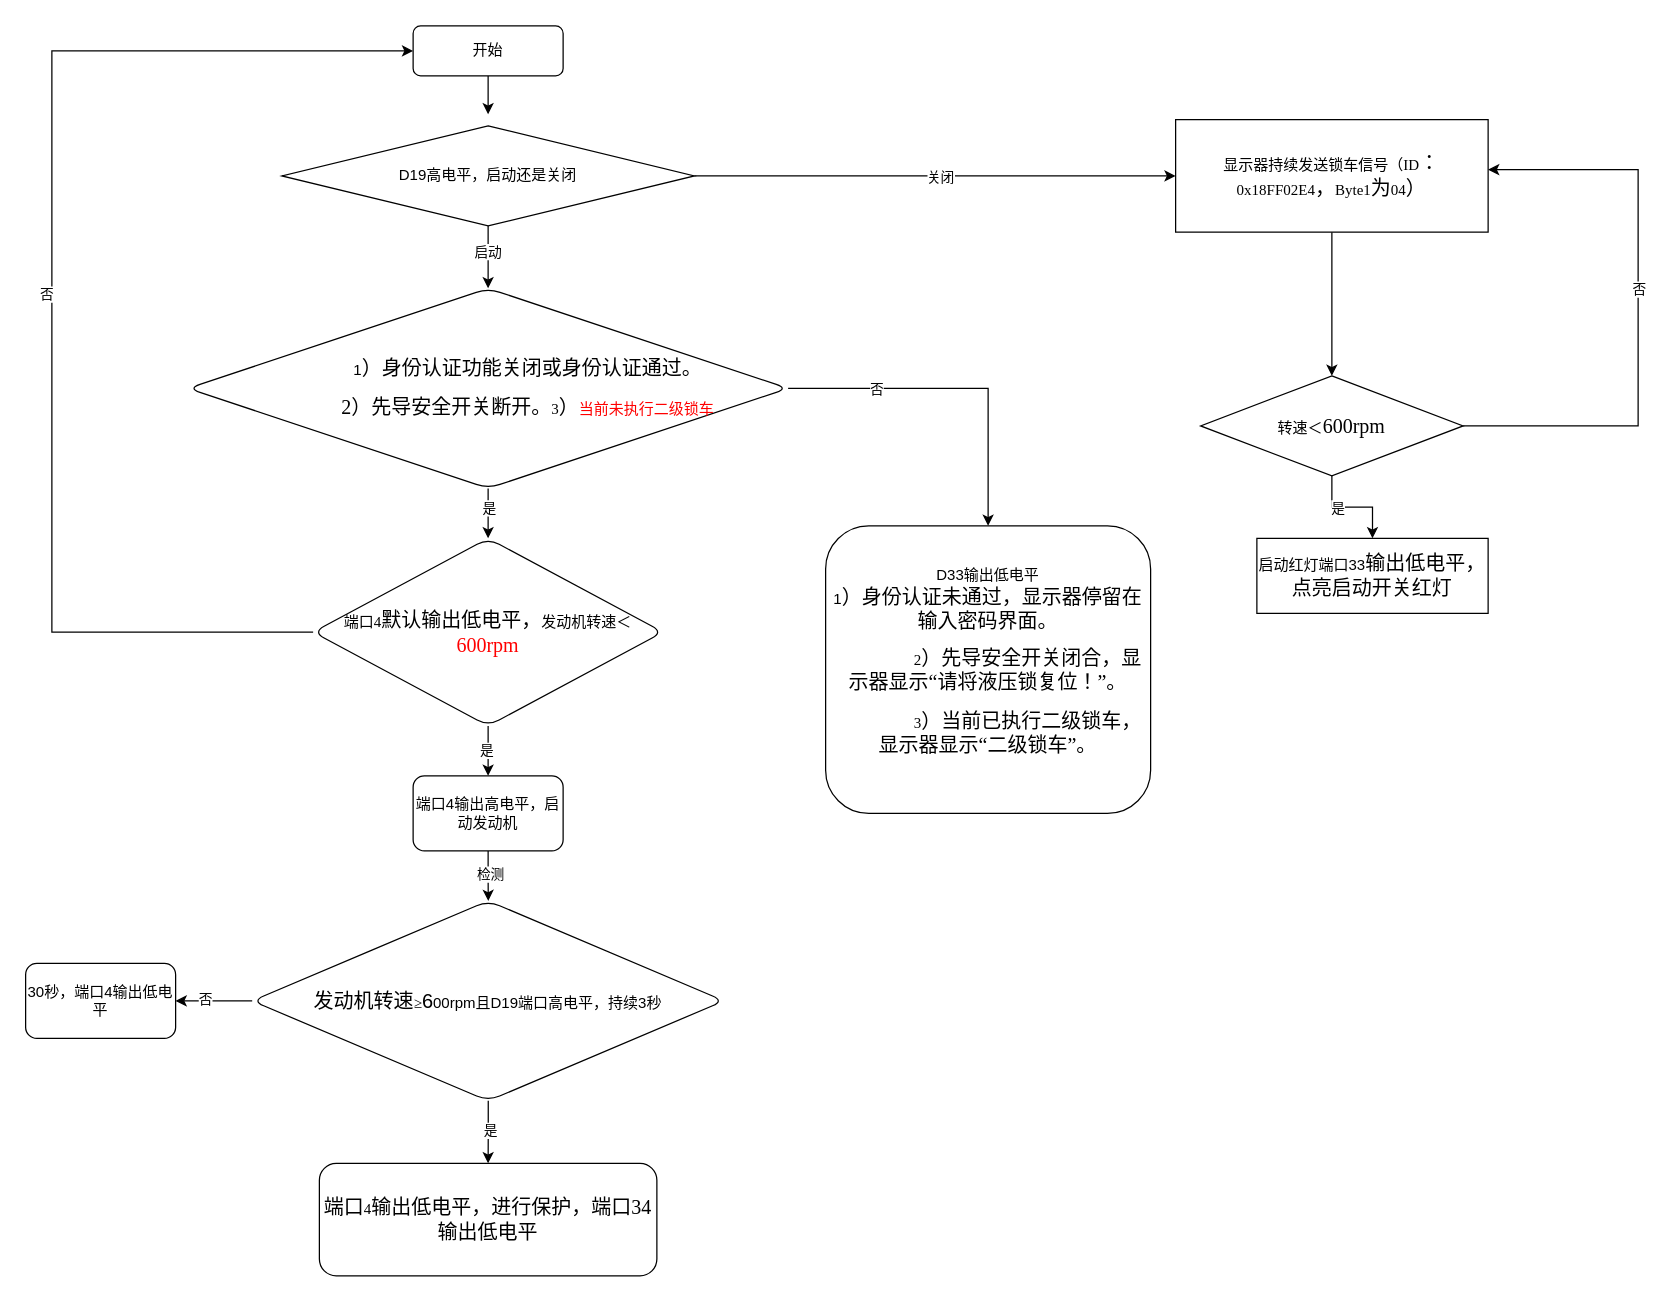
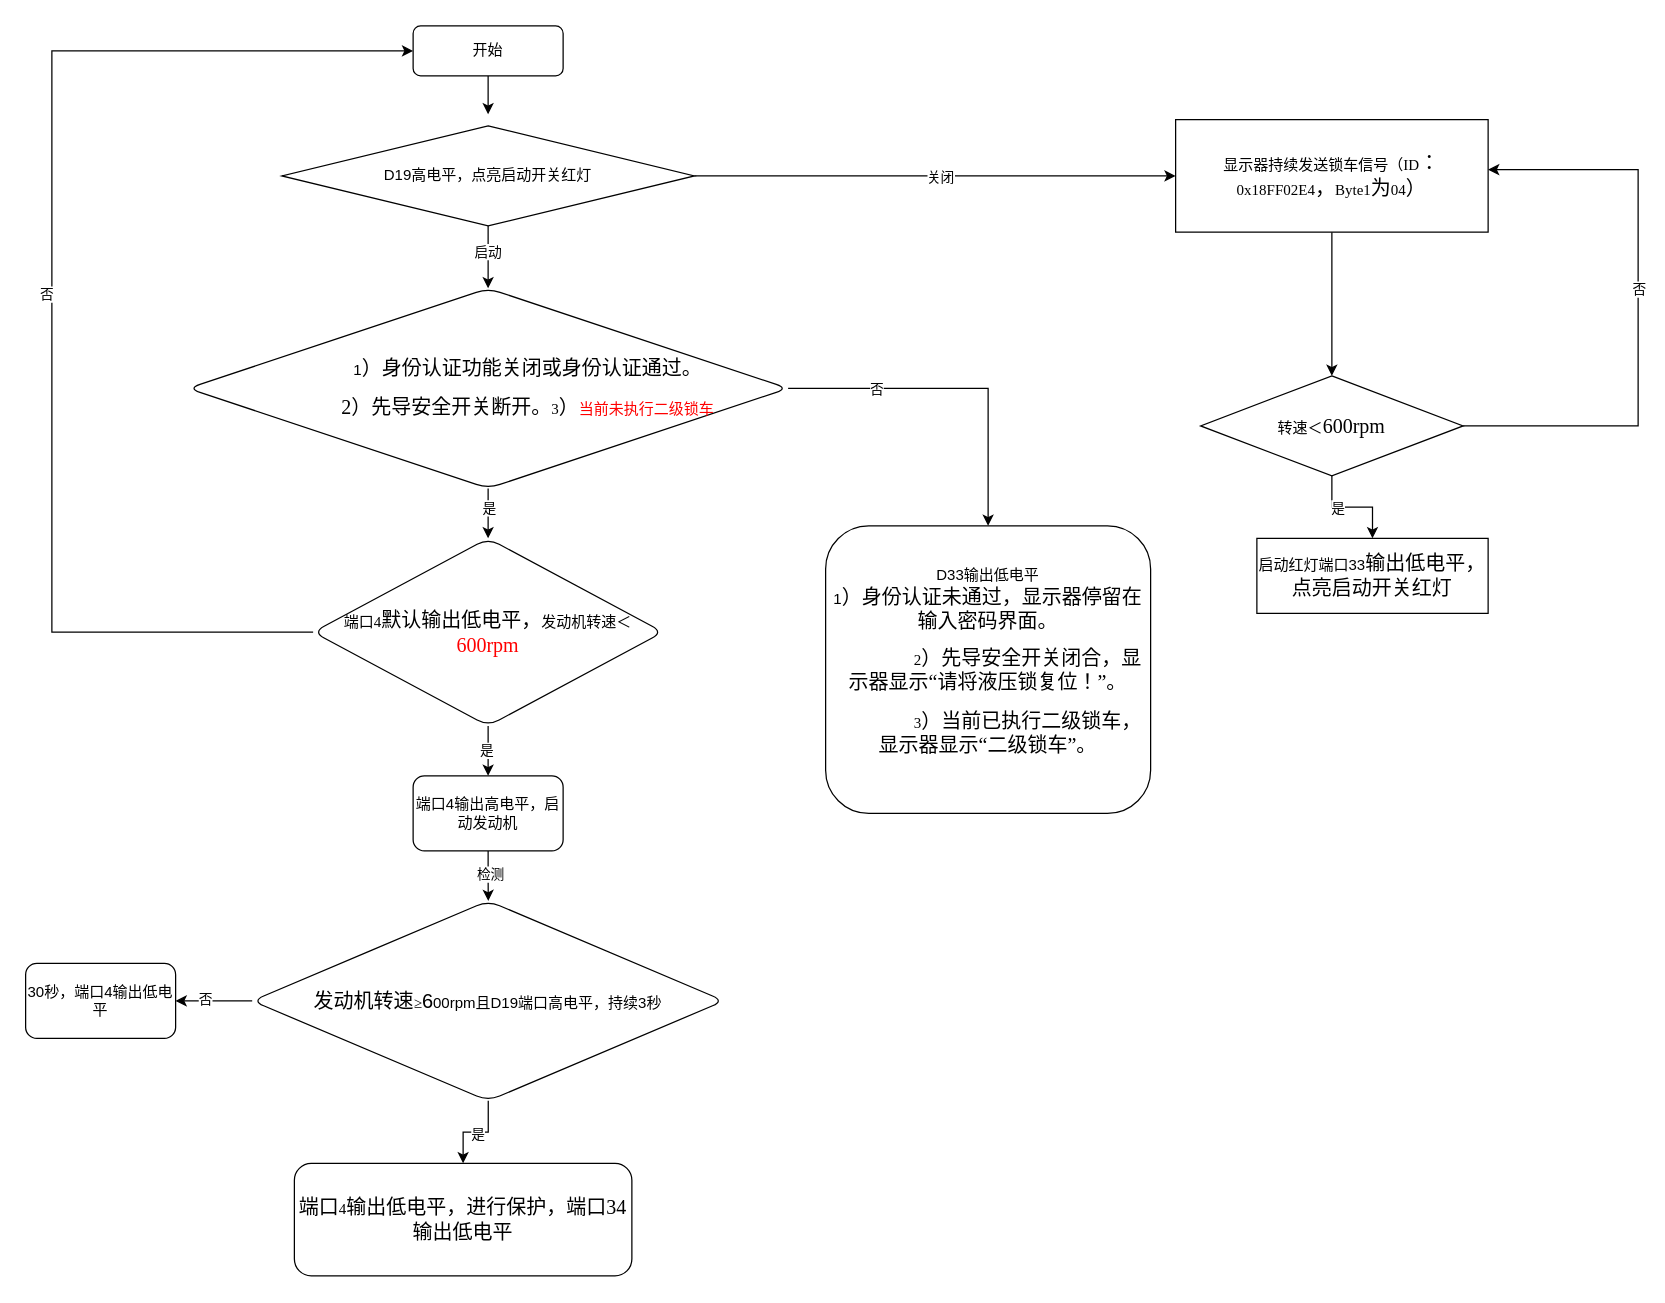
(488, 176) -> (488, 176)
(488, 1219) -> (463, 1219)
